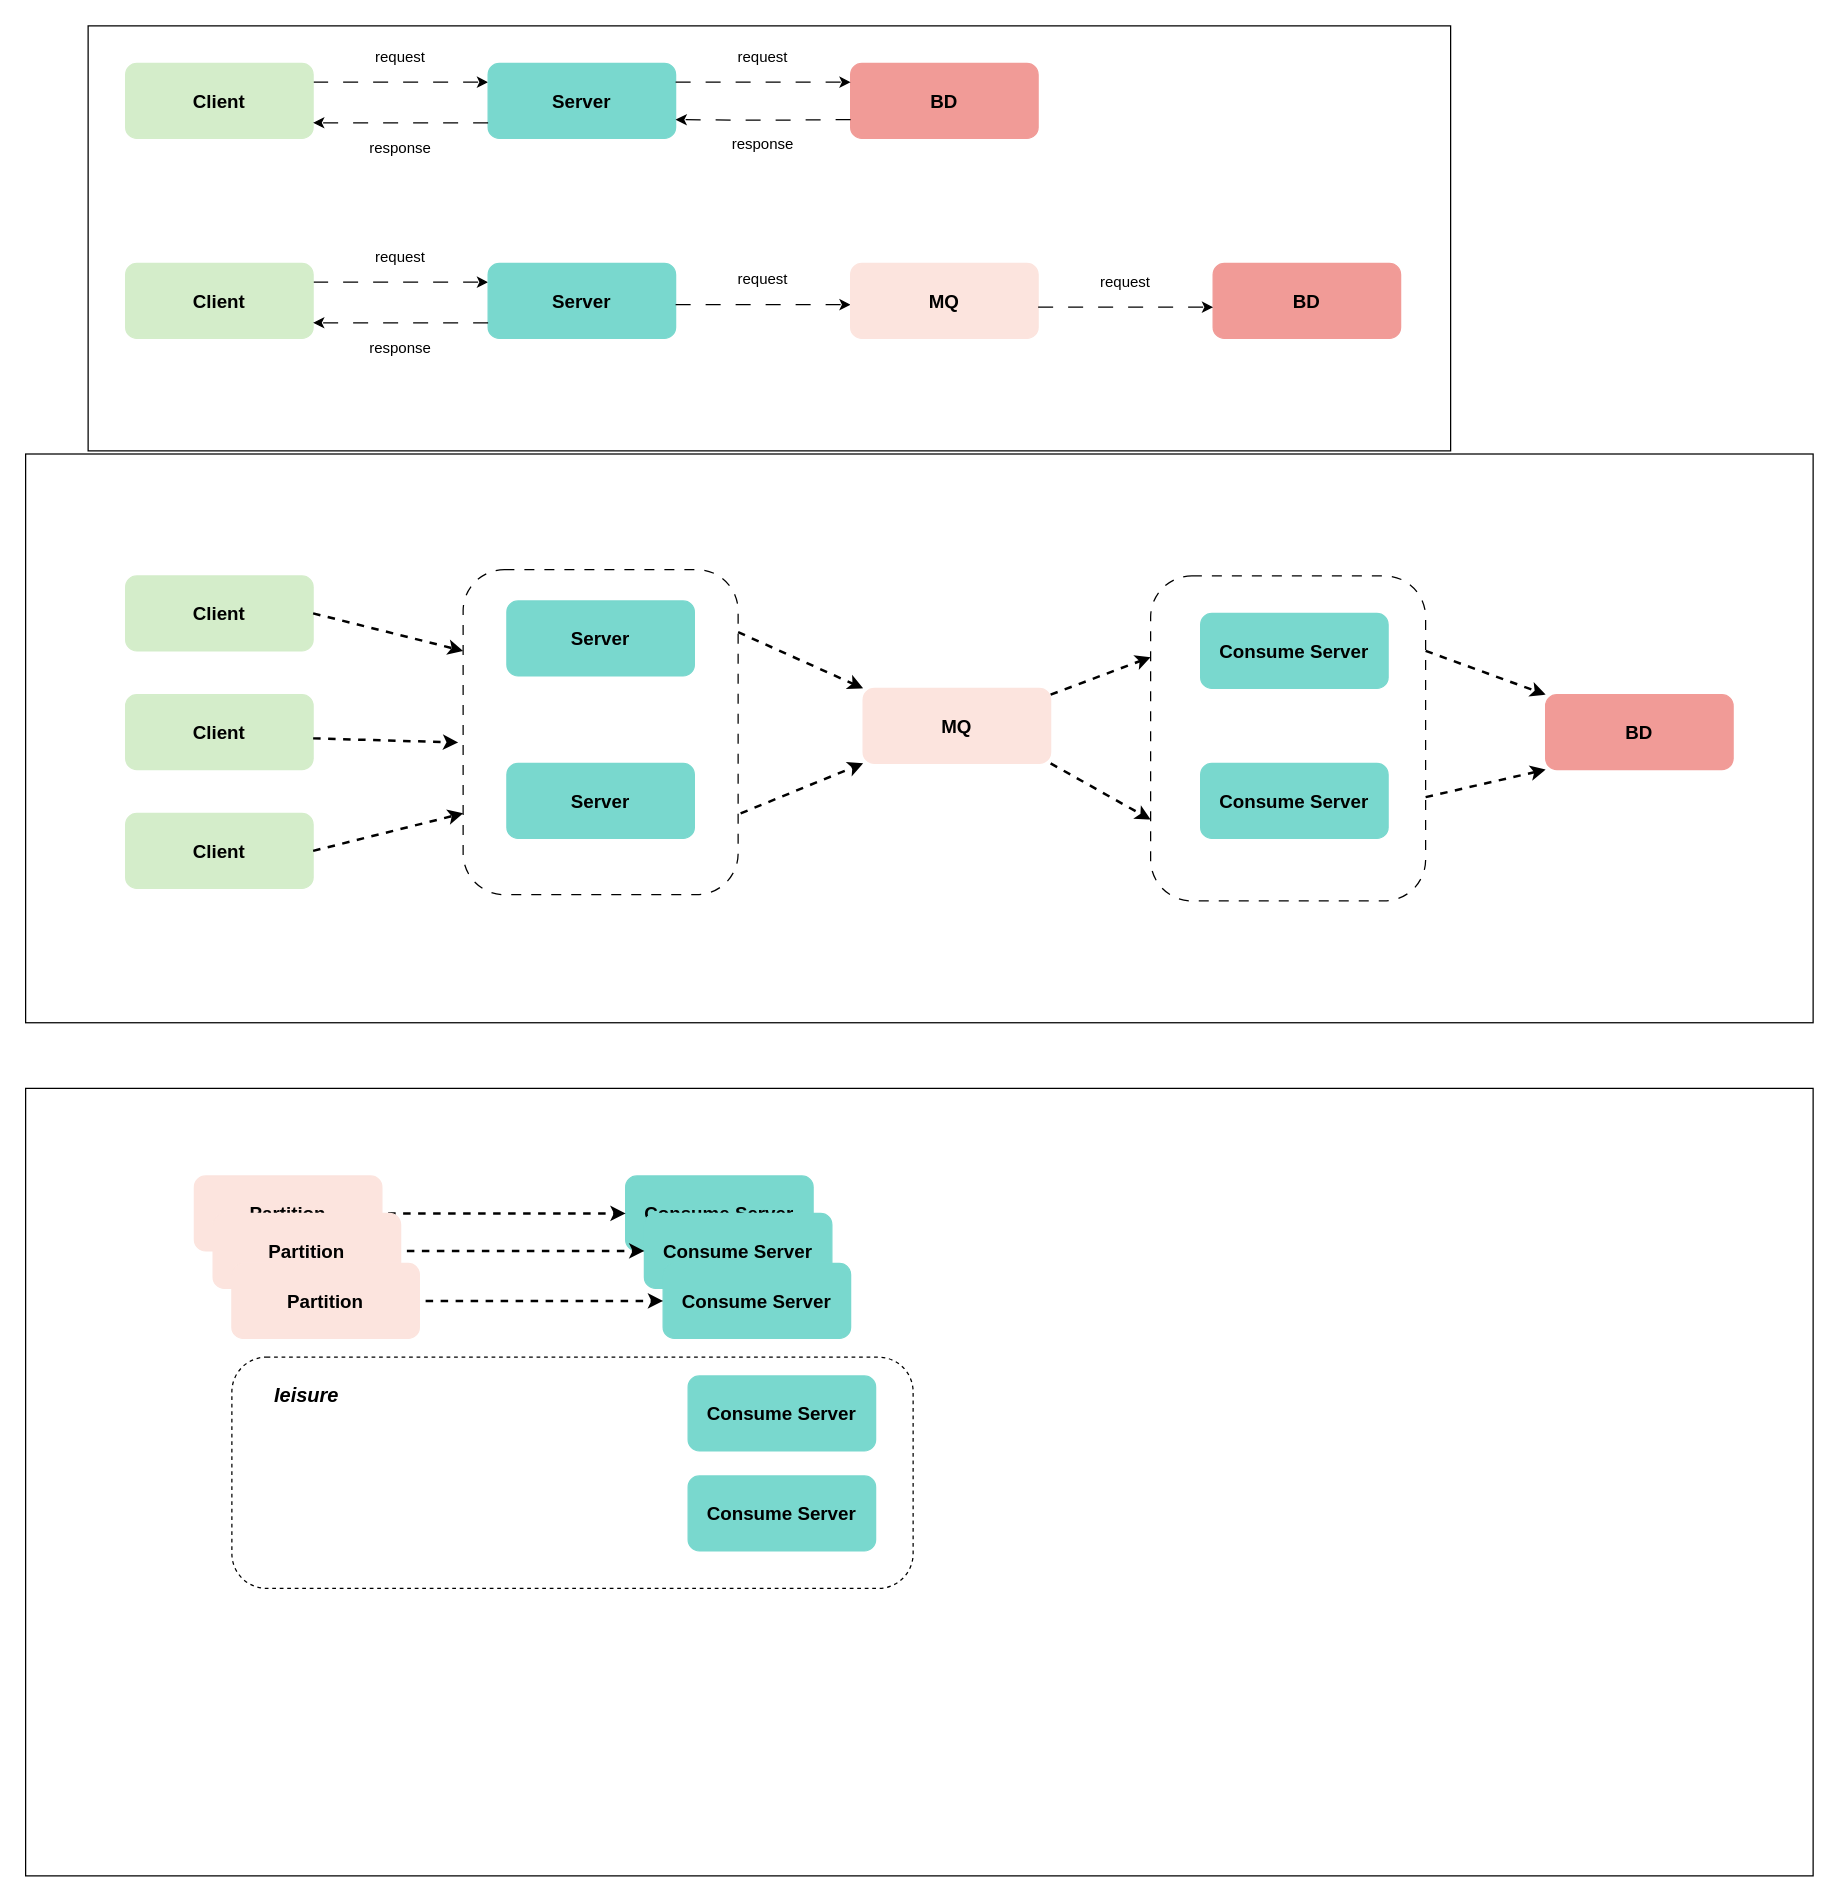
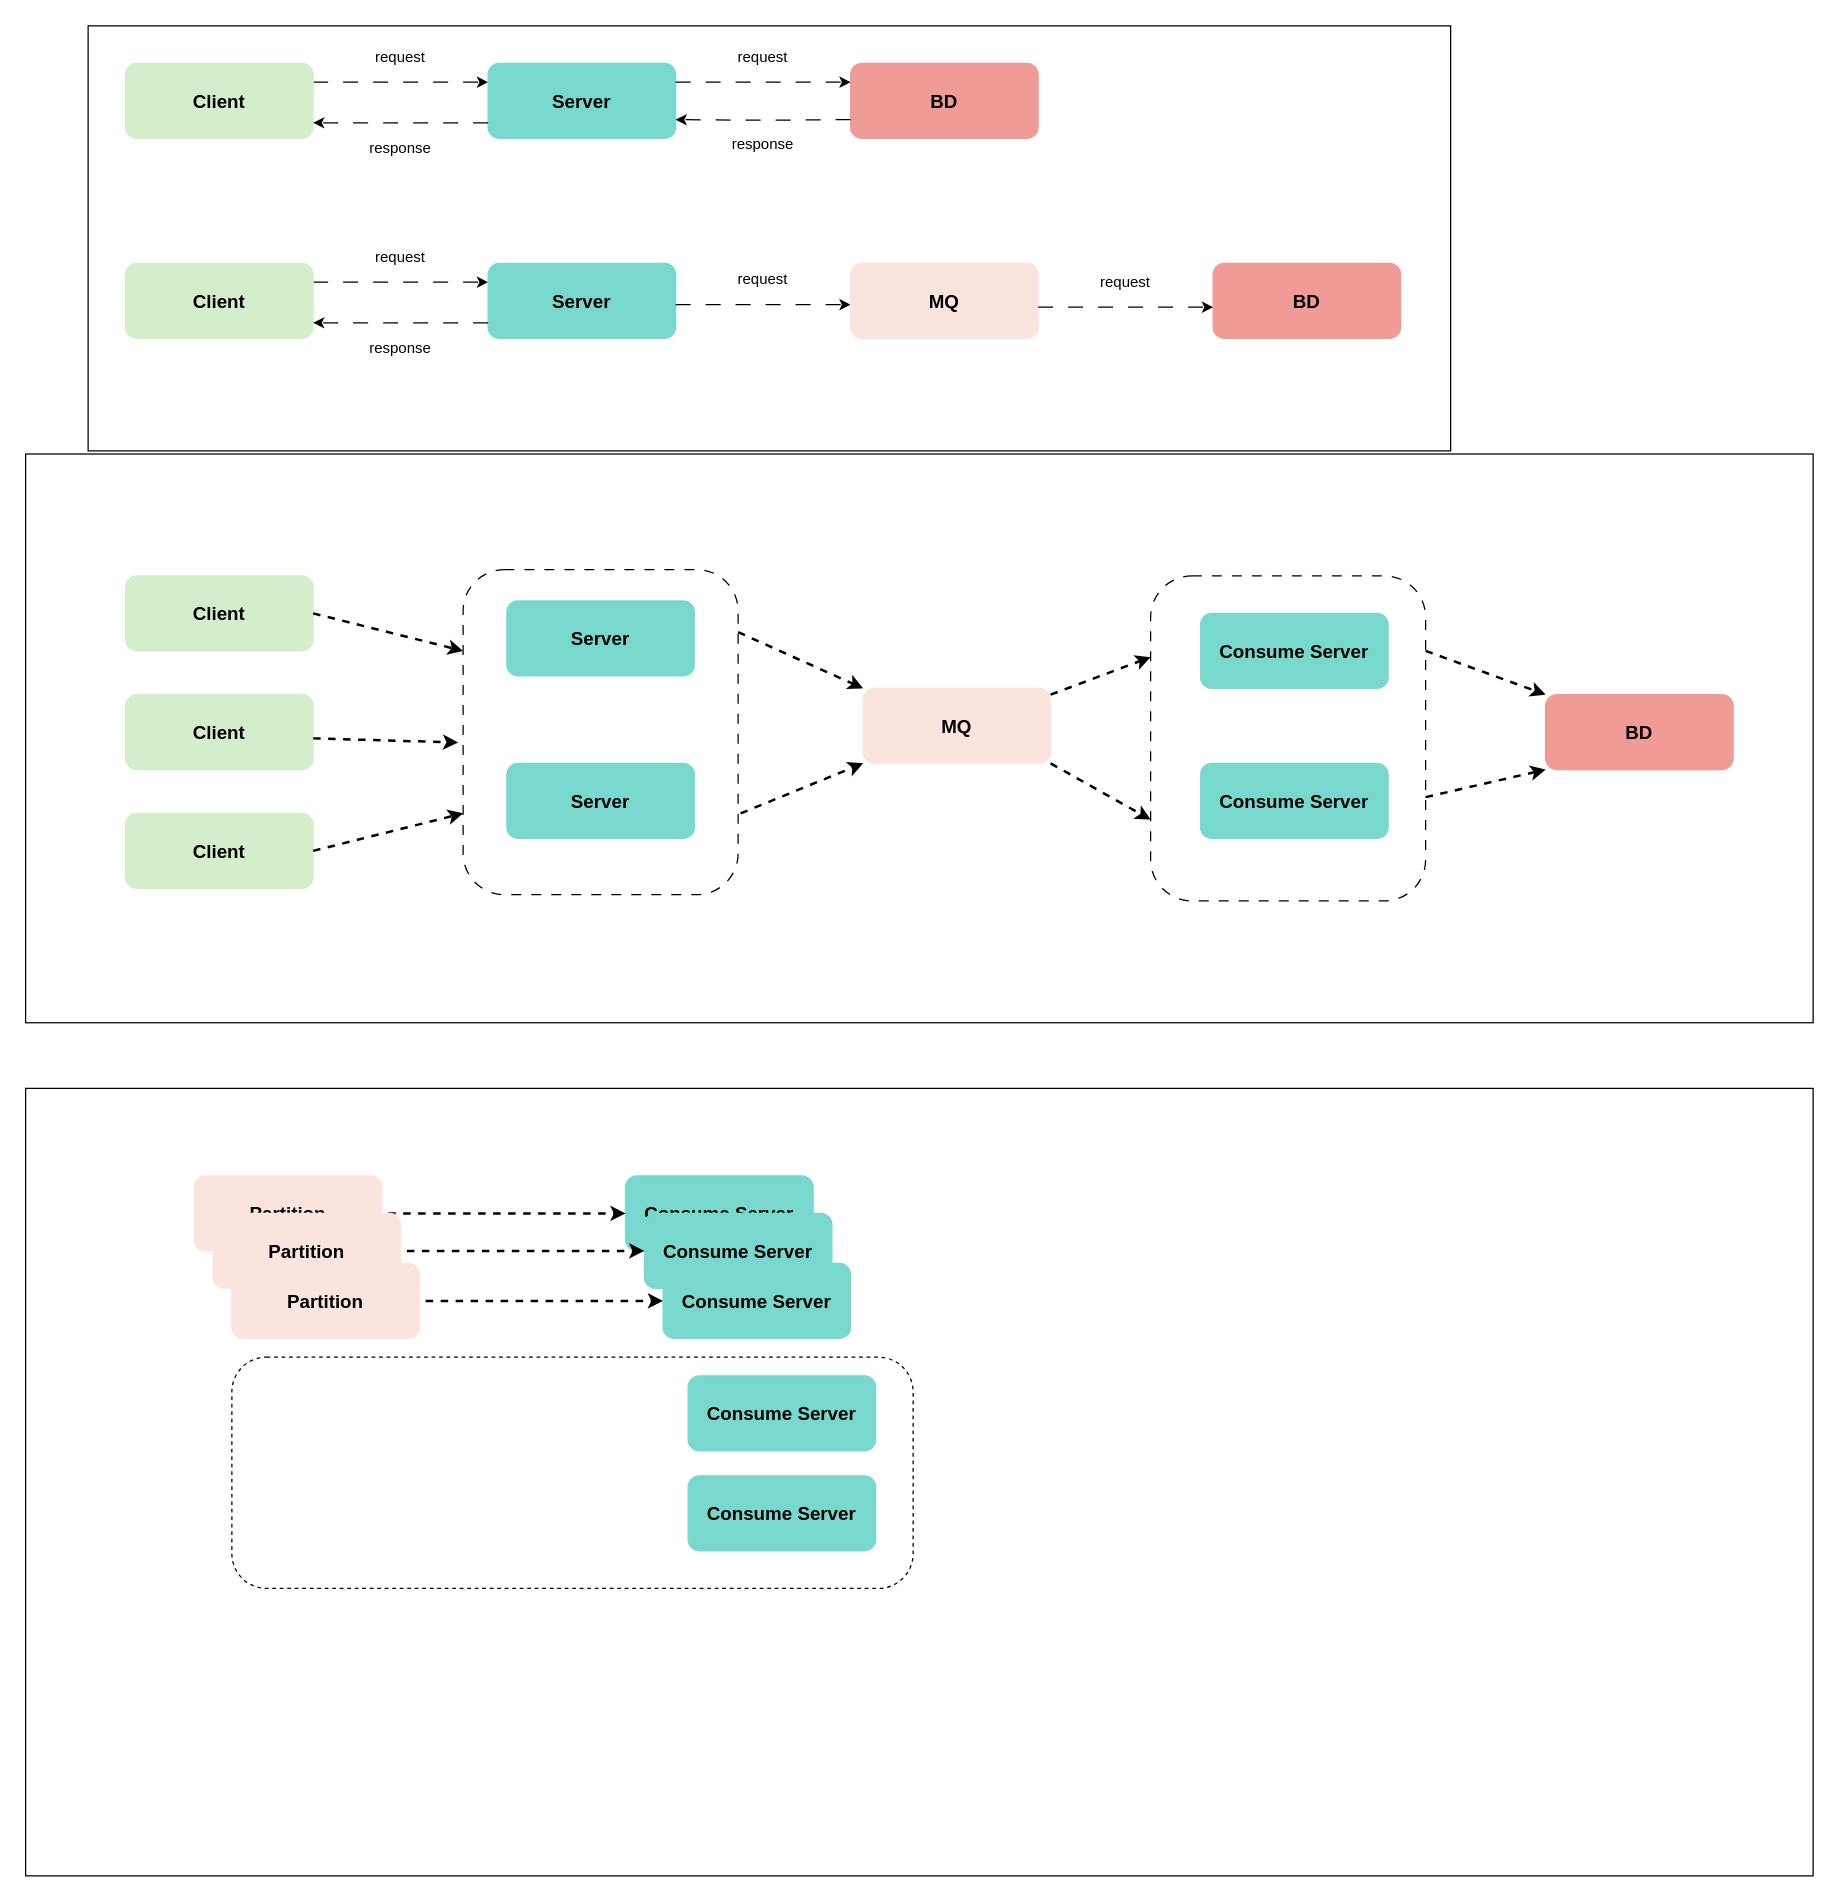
(307, 1394) -> none
